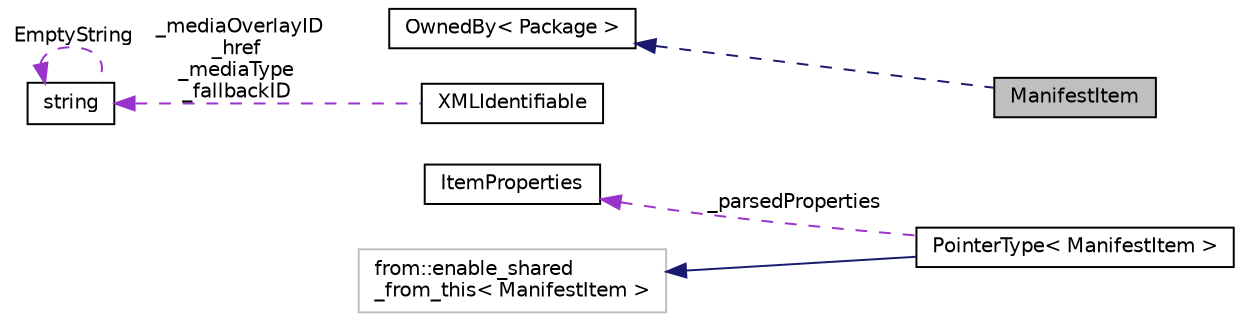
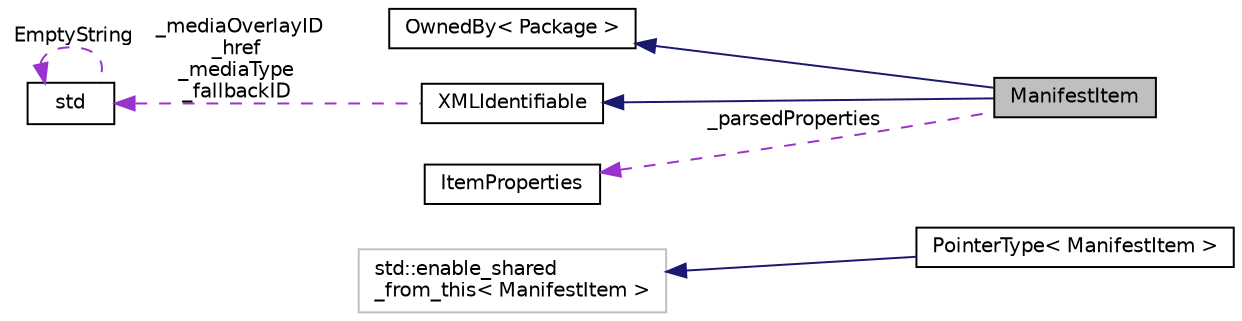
(825, 67) -> (825, 67)
none -> (809, 100)
(71, 103) -> (71, 103)
(768, 221) -> (807, 143)
(512, 281) -> (512, 281)
